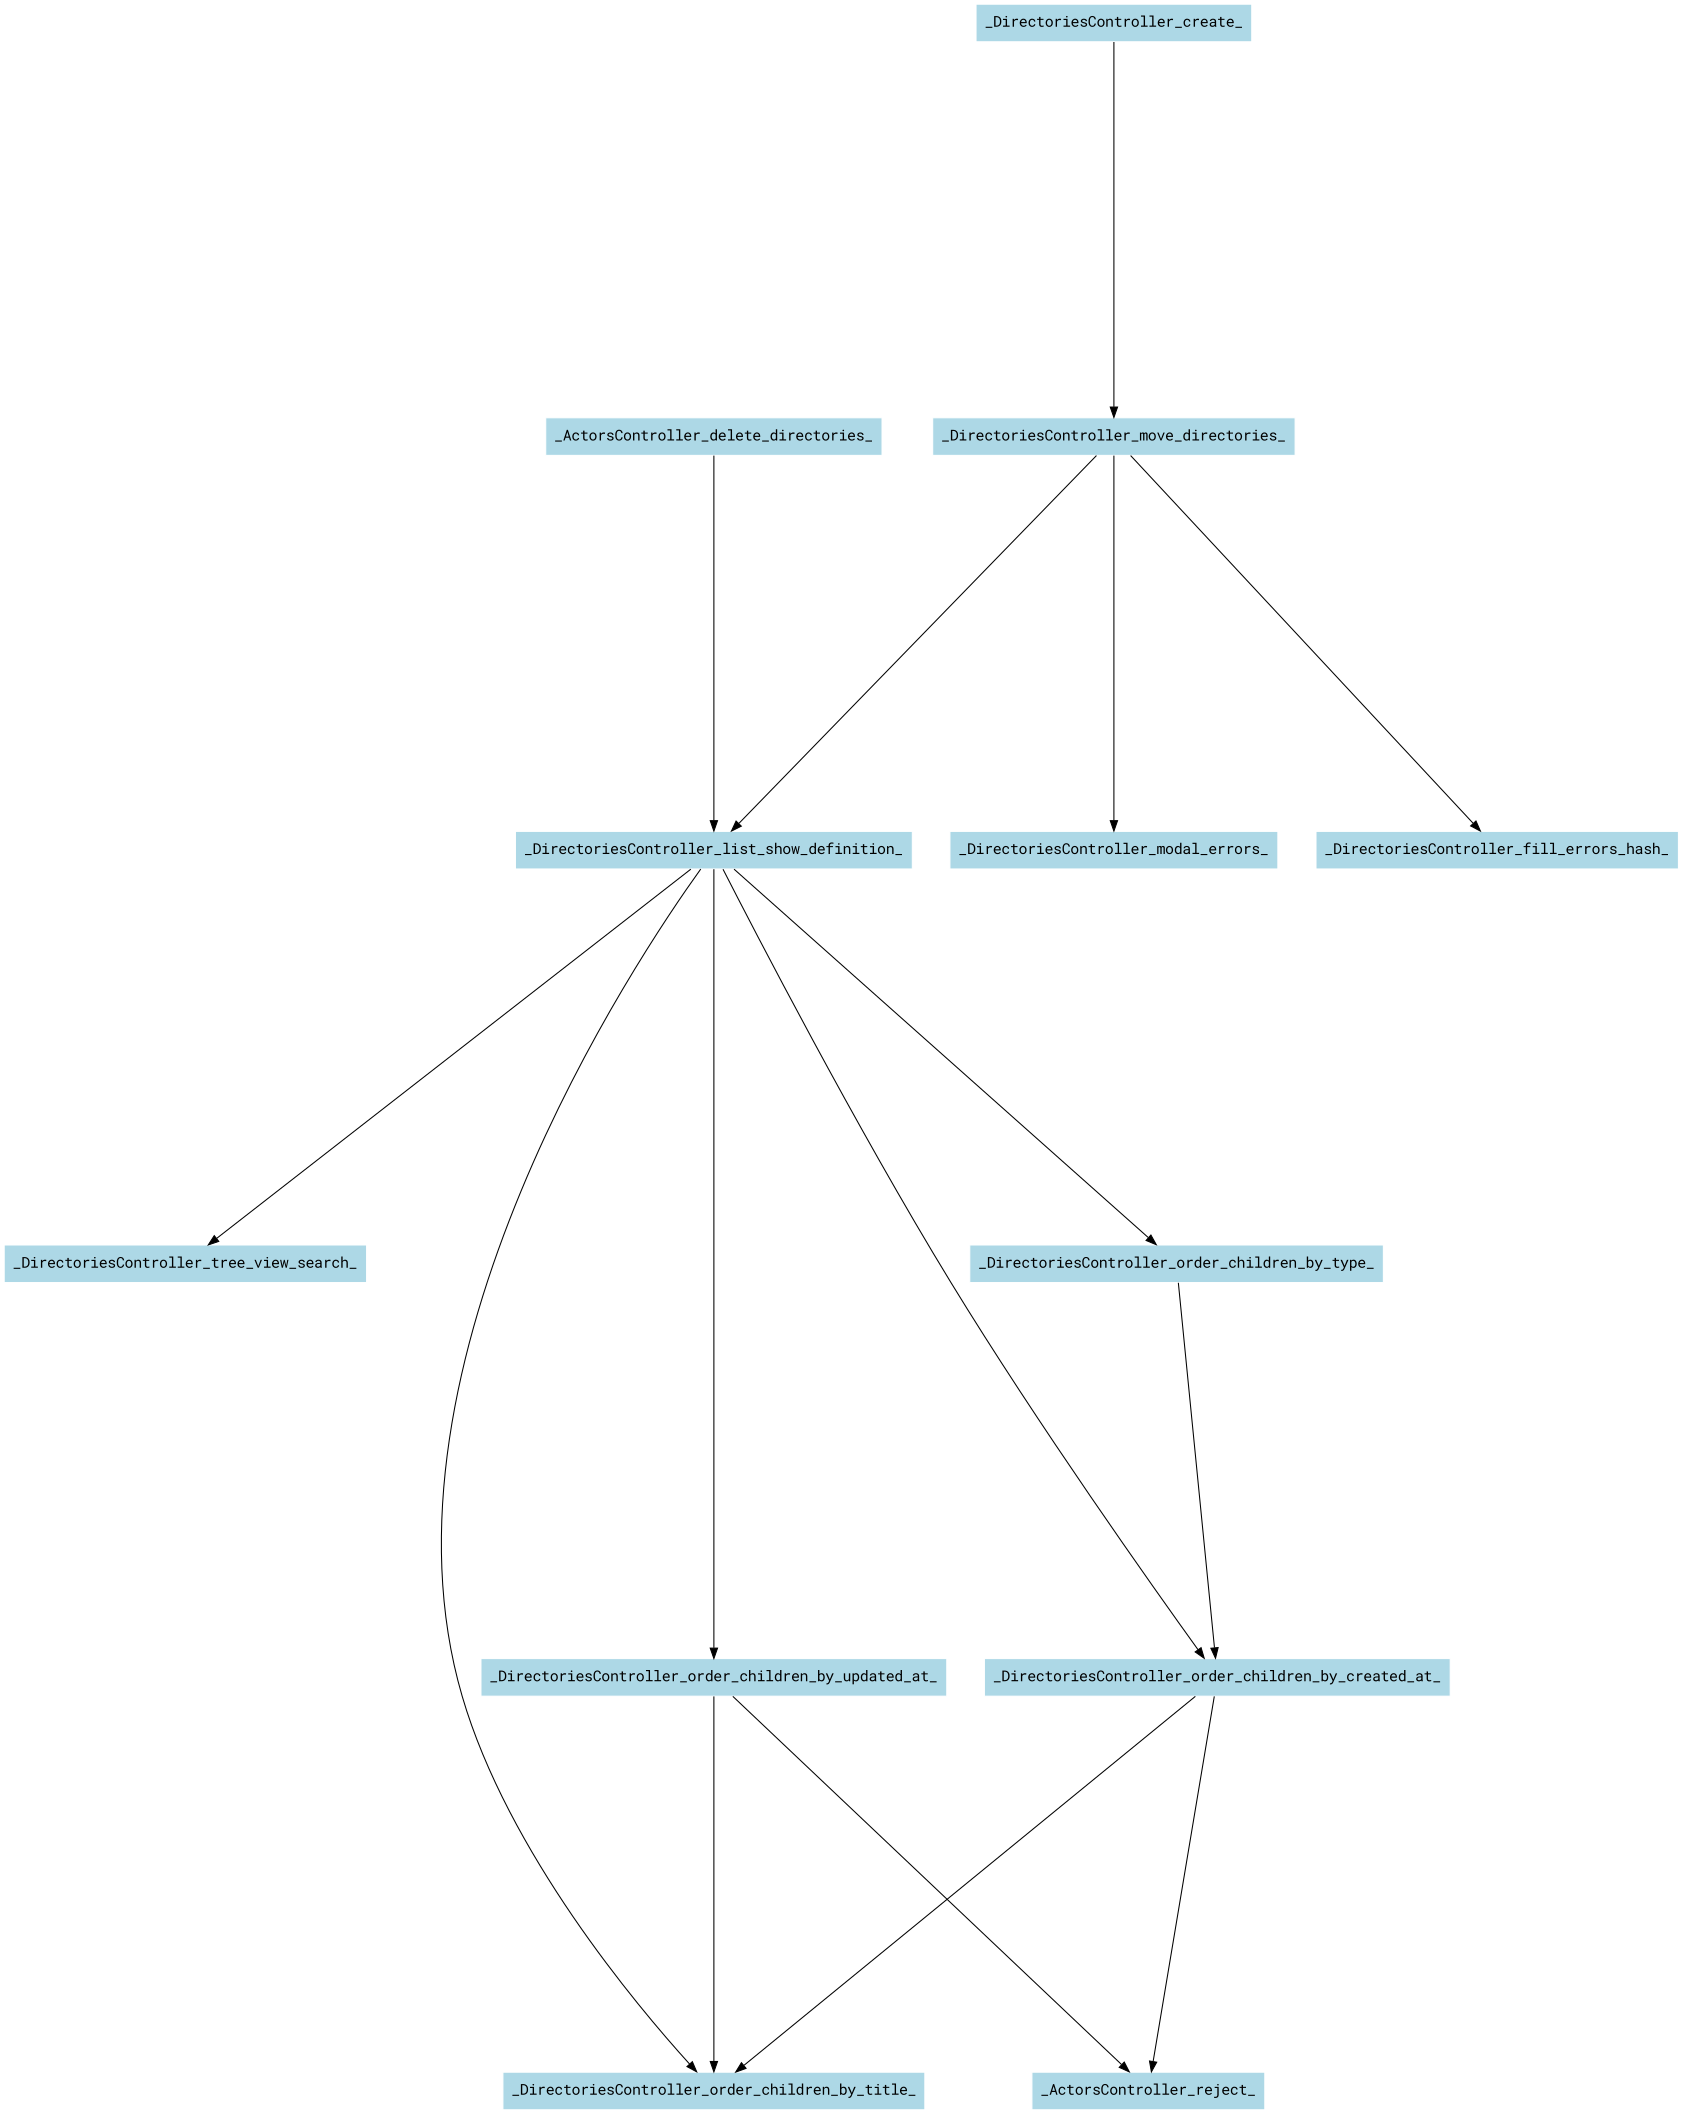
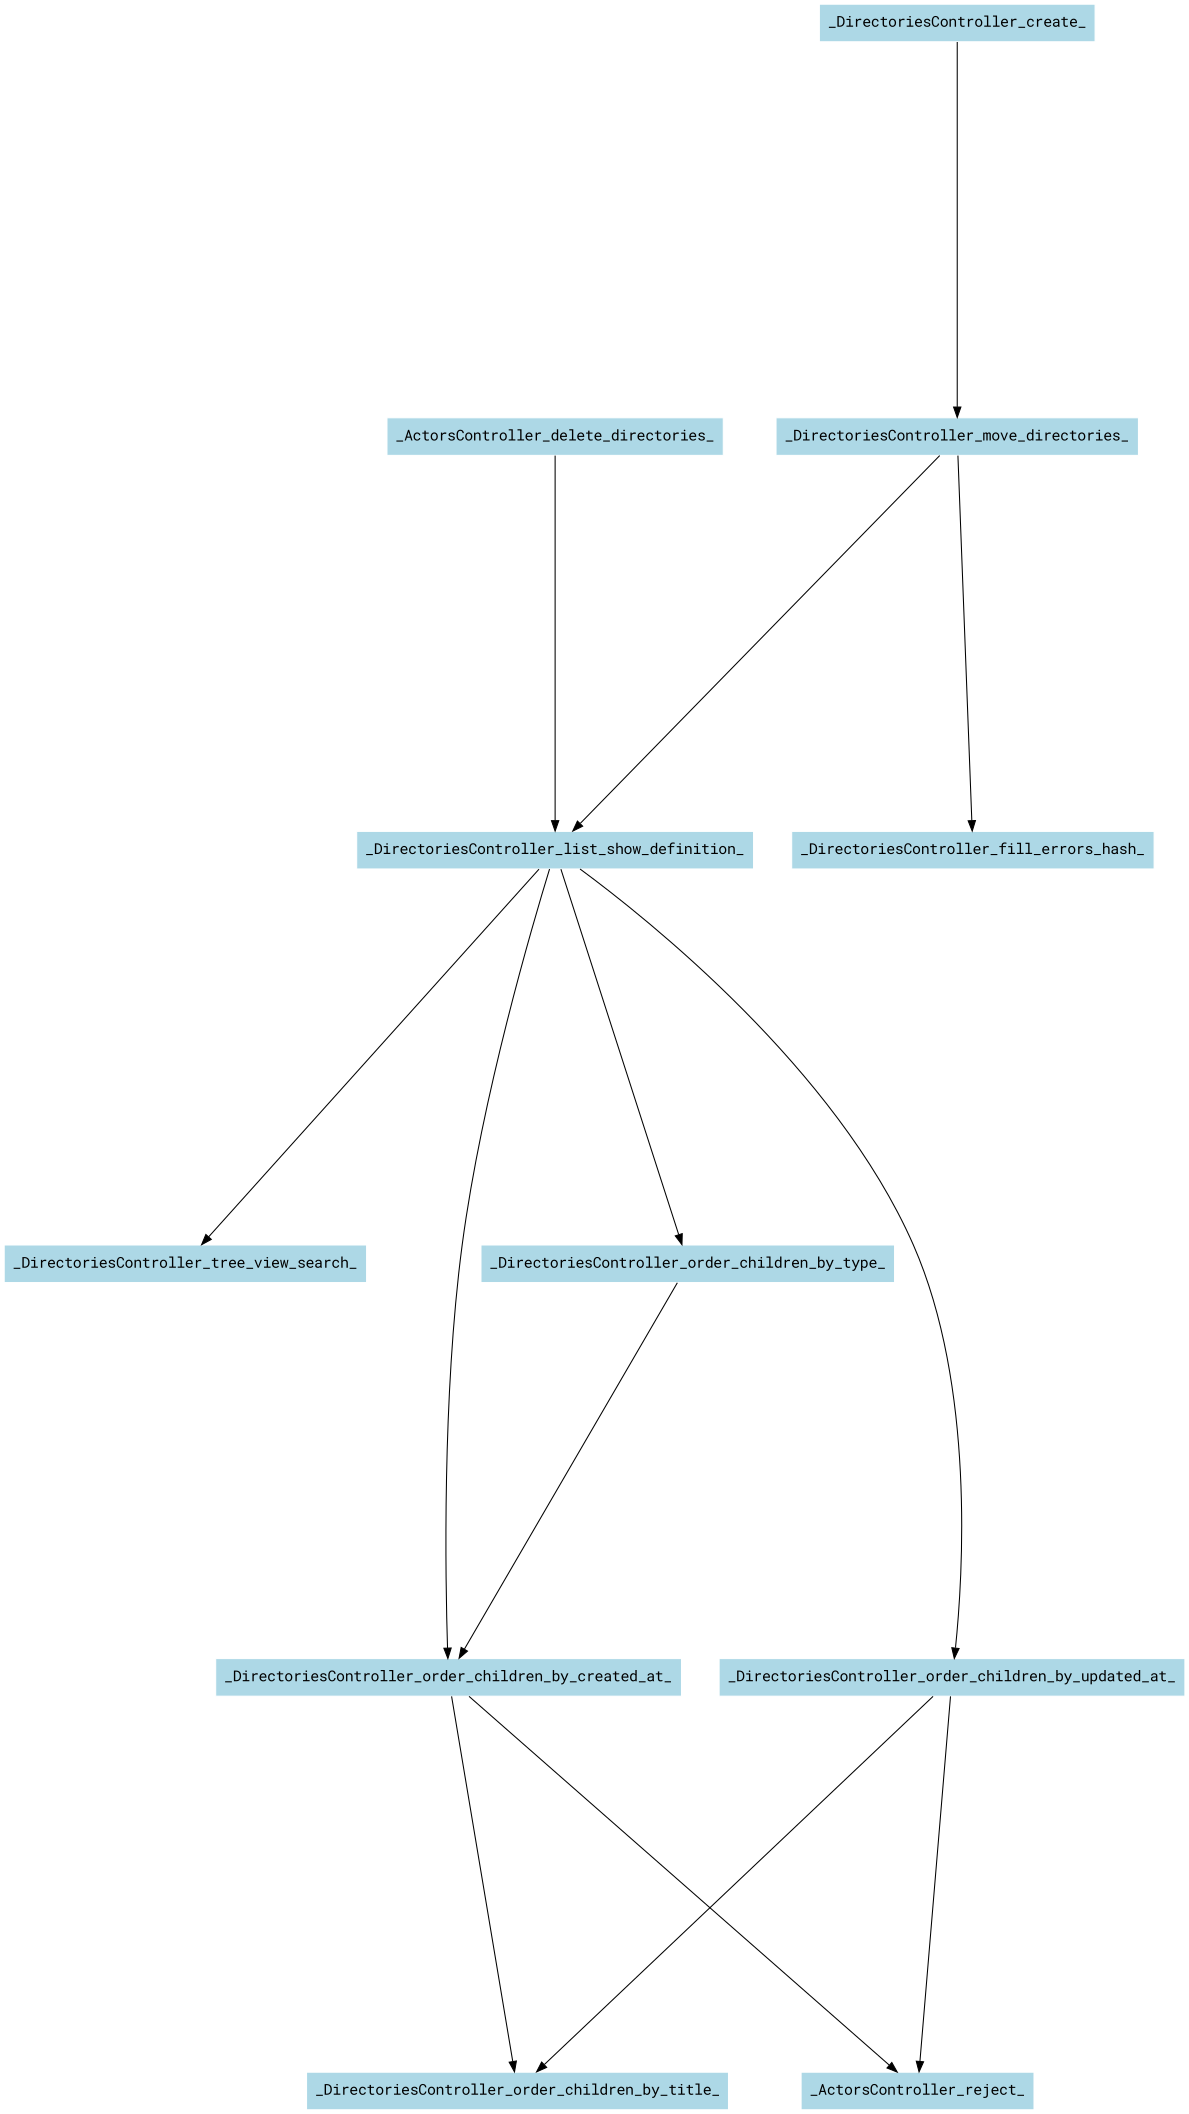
(1114, 850) -> none
(447, 1472) -> none
